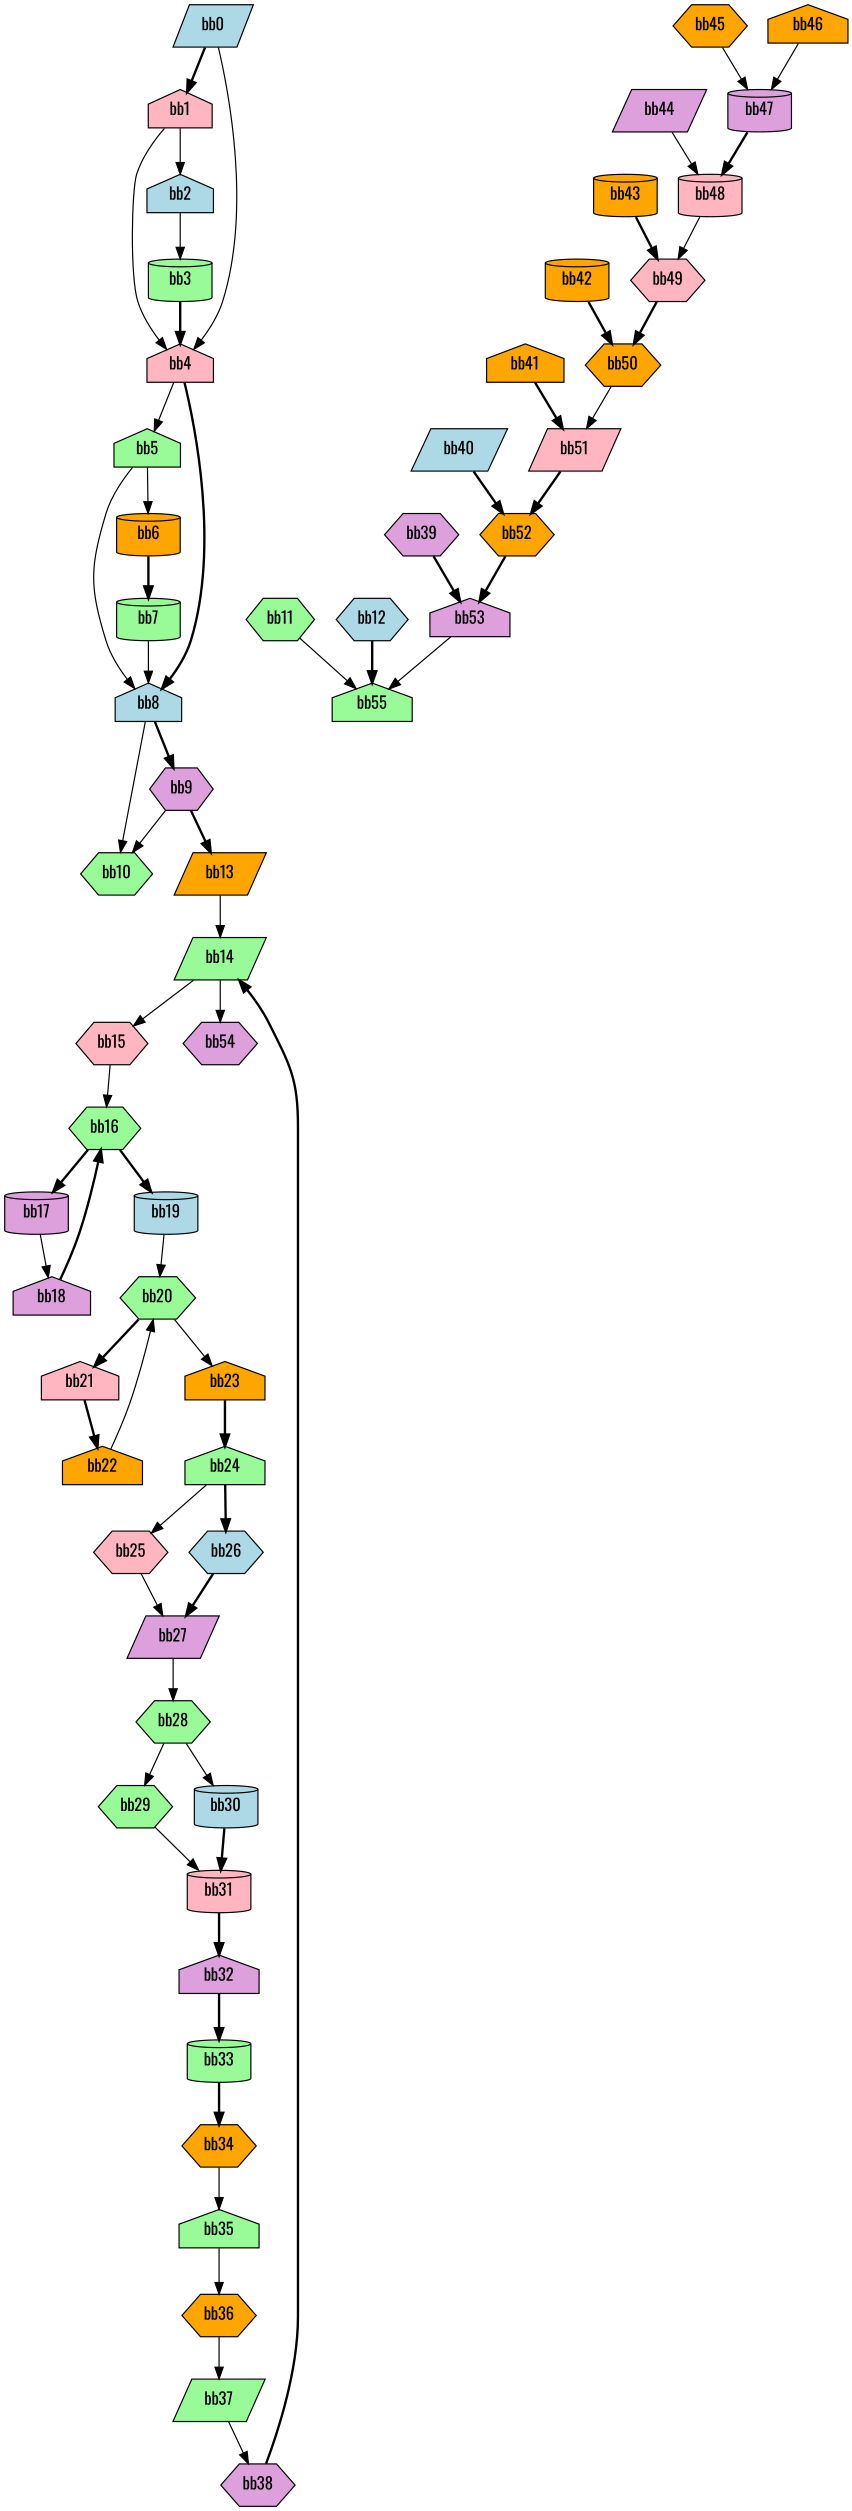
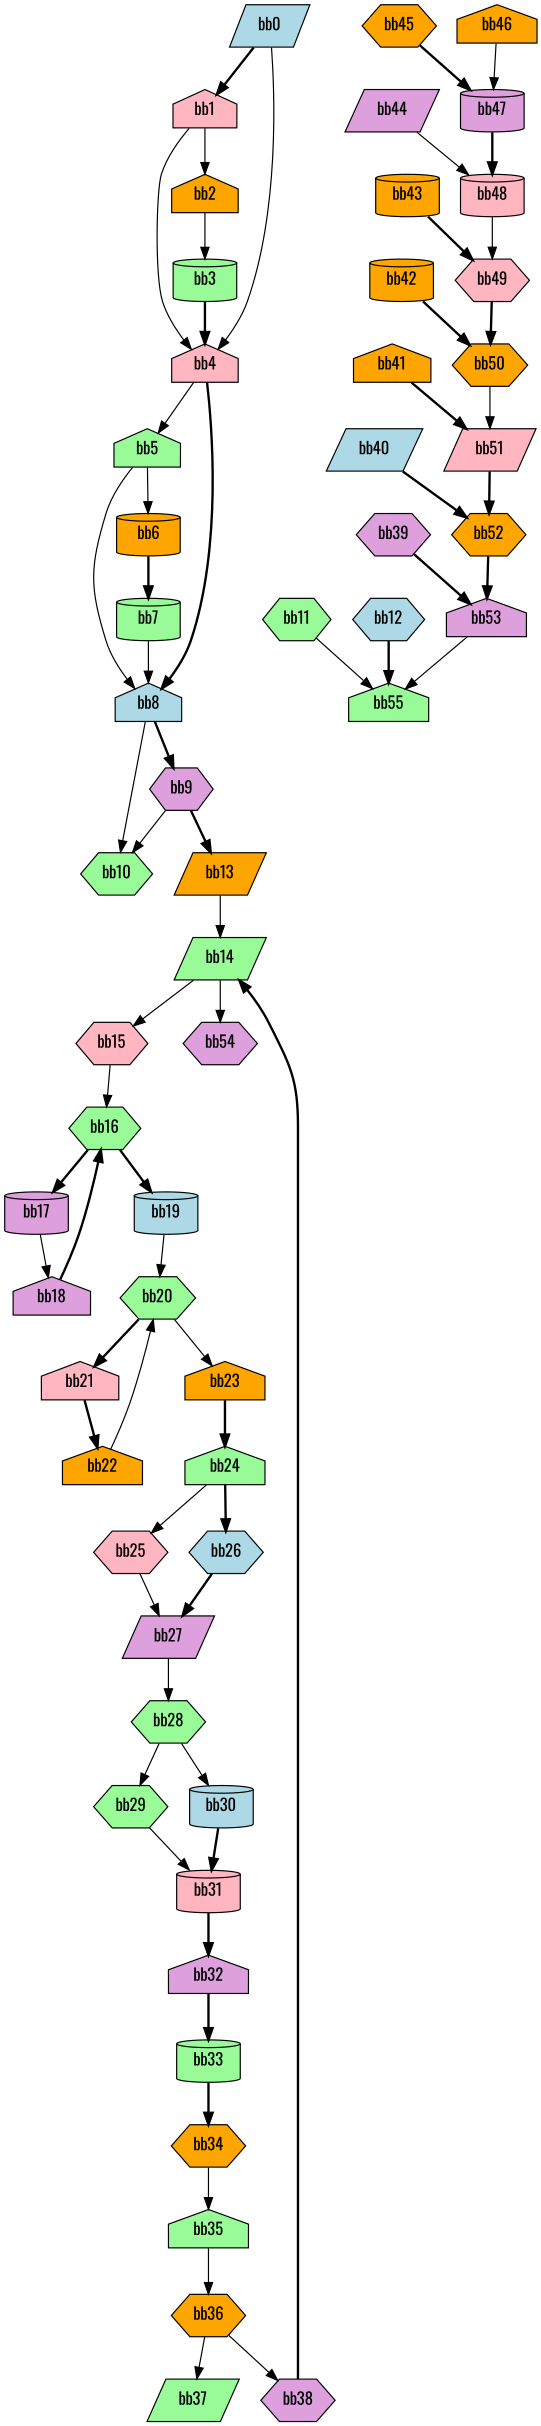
(732, 63) -> (440, 64)
(180, 196) -> (205, 196)
(236, 2437) -> (249, 2354)
